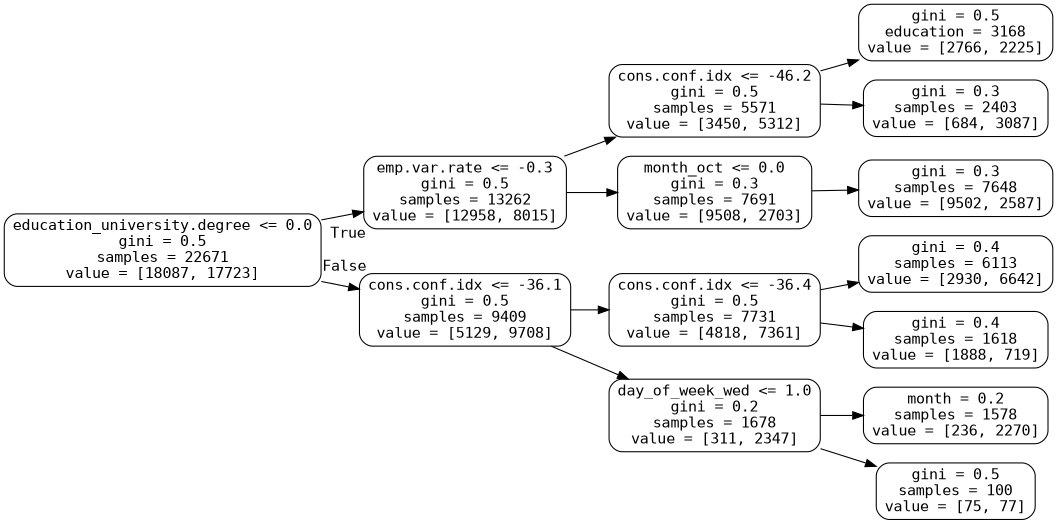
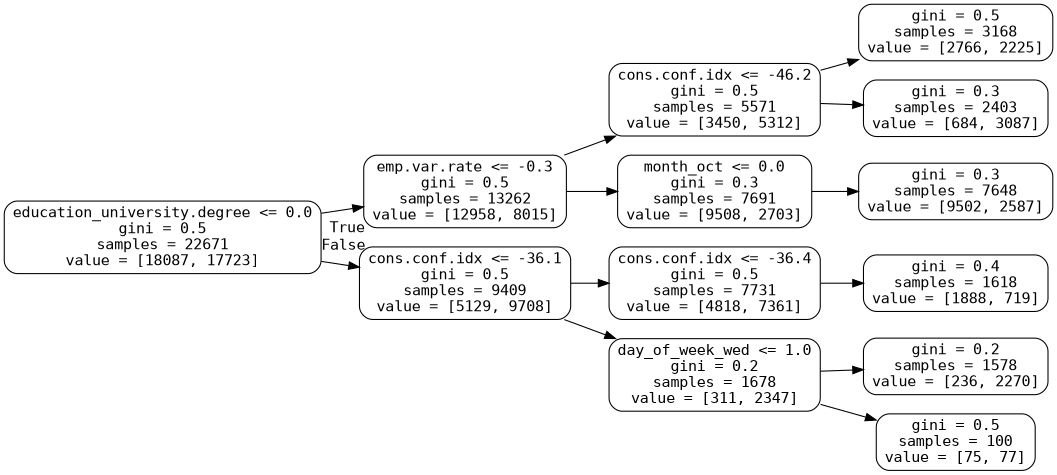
(956, 33) -> (956, 33)
(956, 264) -> none
(956, 415) -> (956, 366)
